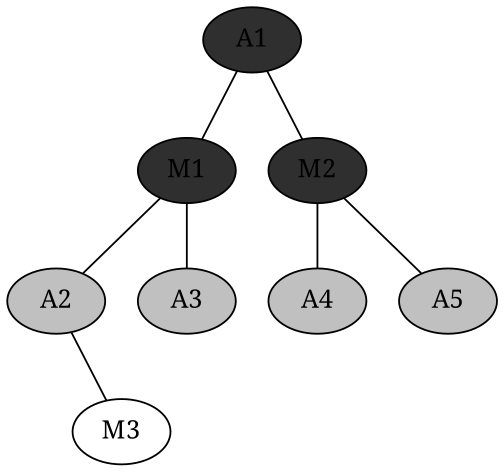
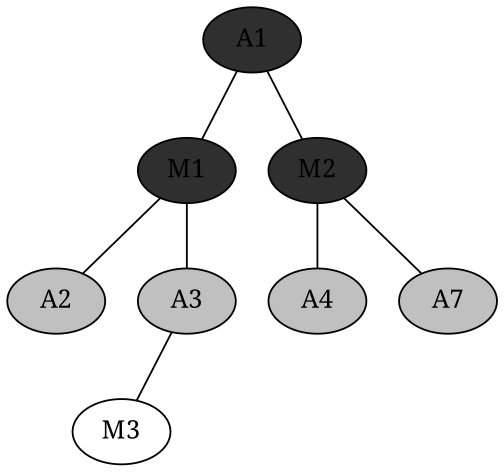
(448, 301) -> (448, 301)
(89, 366) -> (154, 366)
